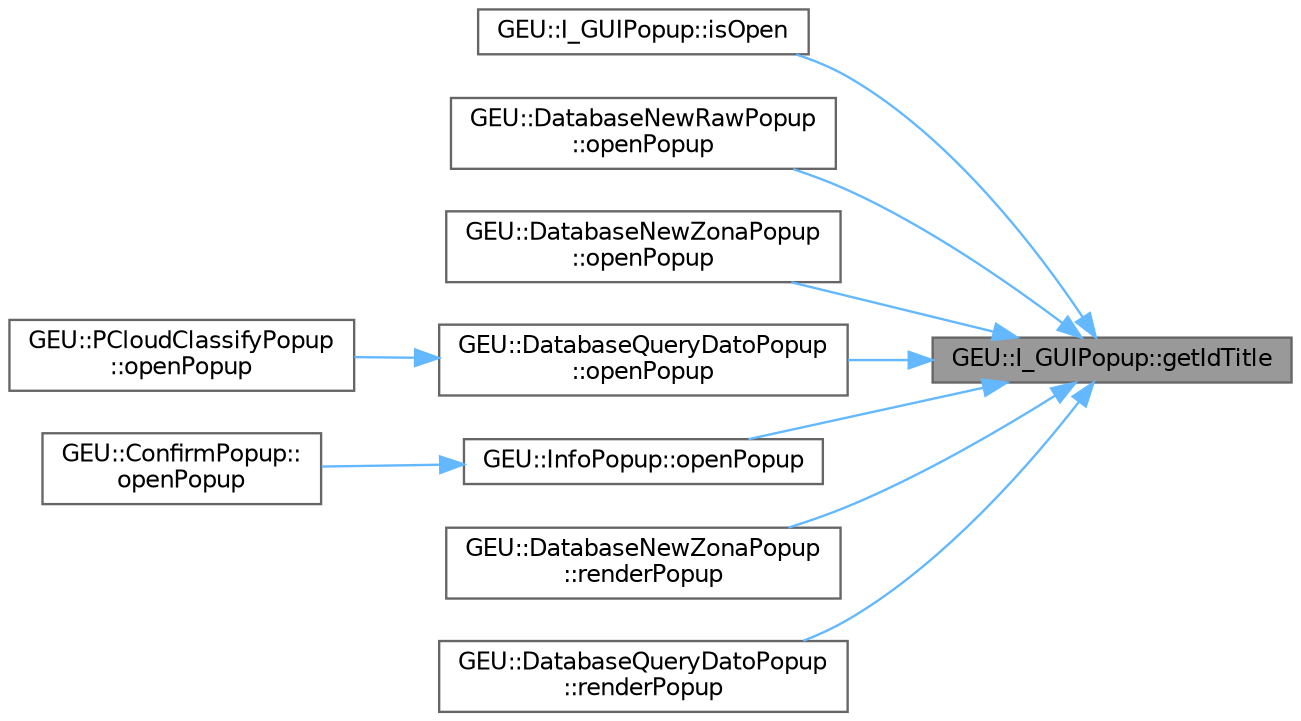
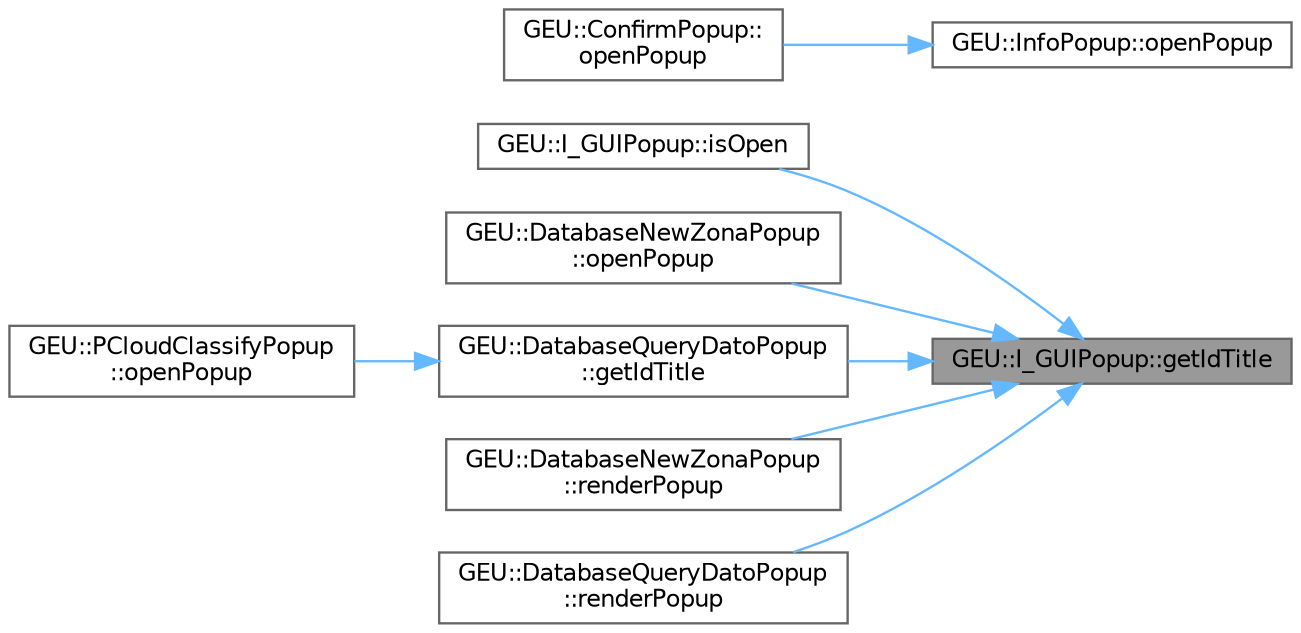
(643, 133) -> none
(643, 360) -> (643, 361)
(866, 413) -> none
